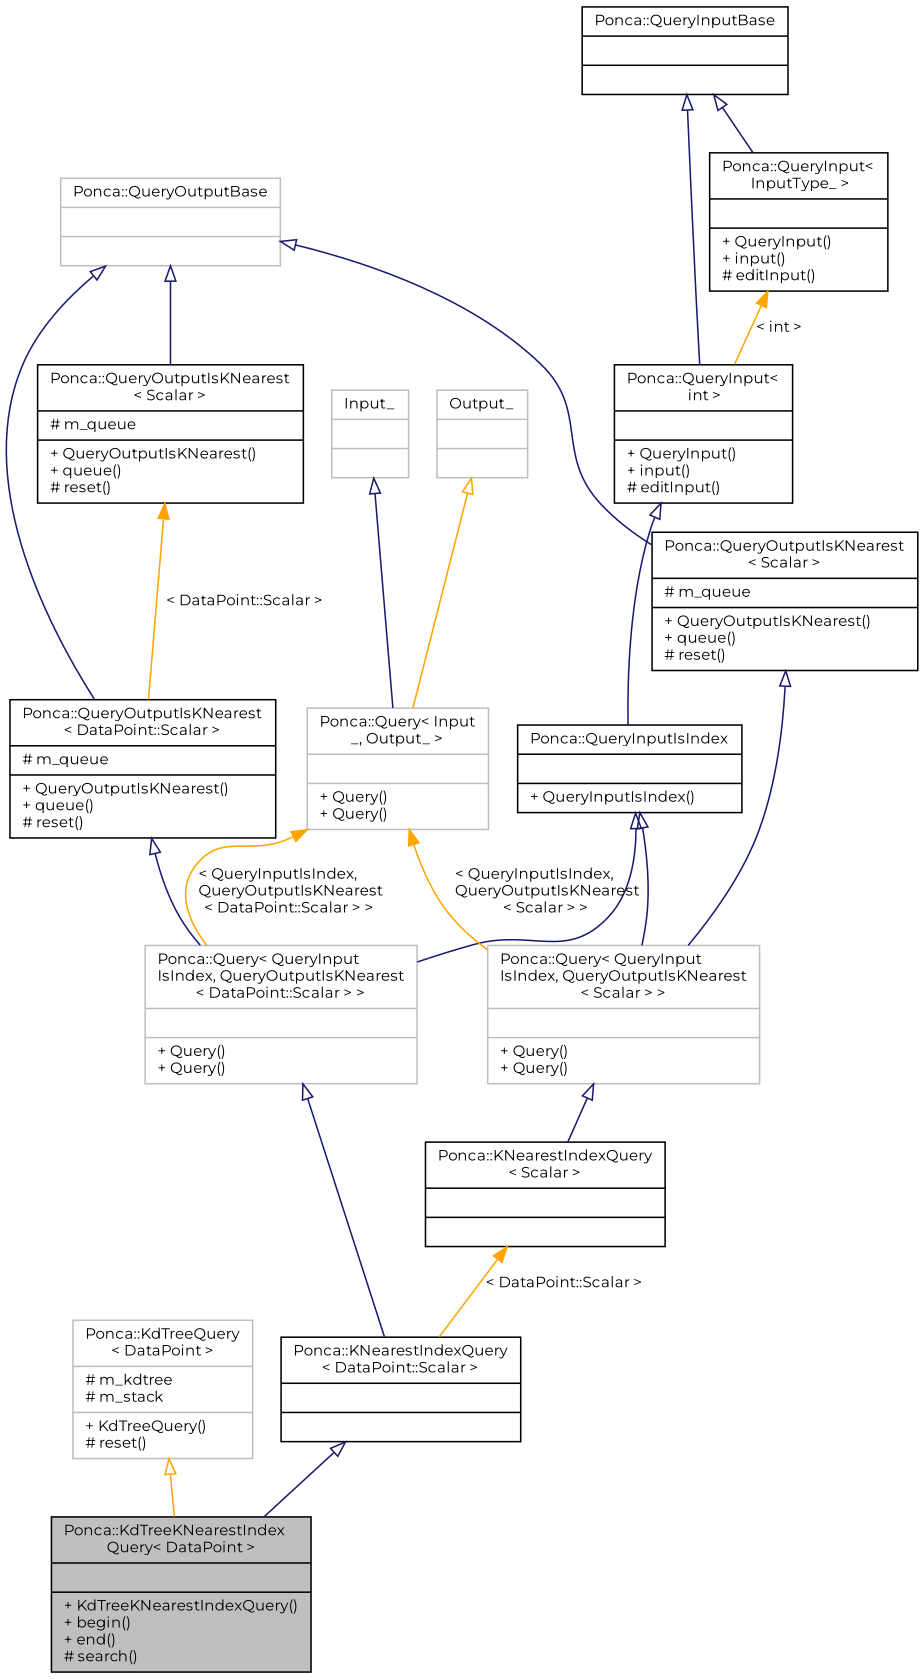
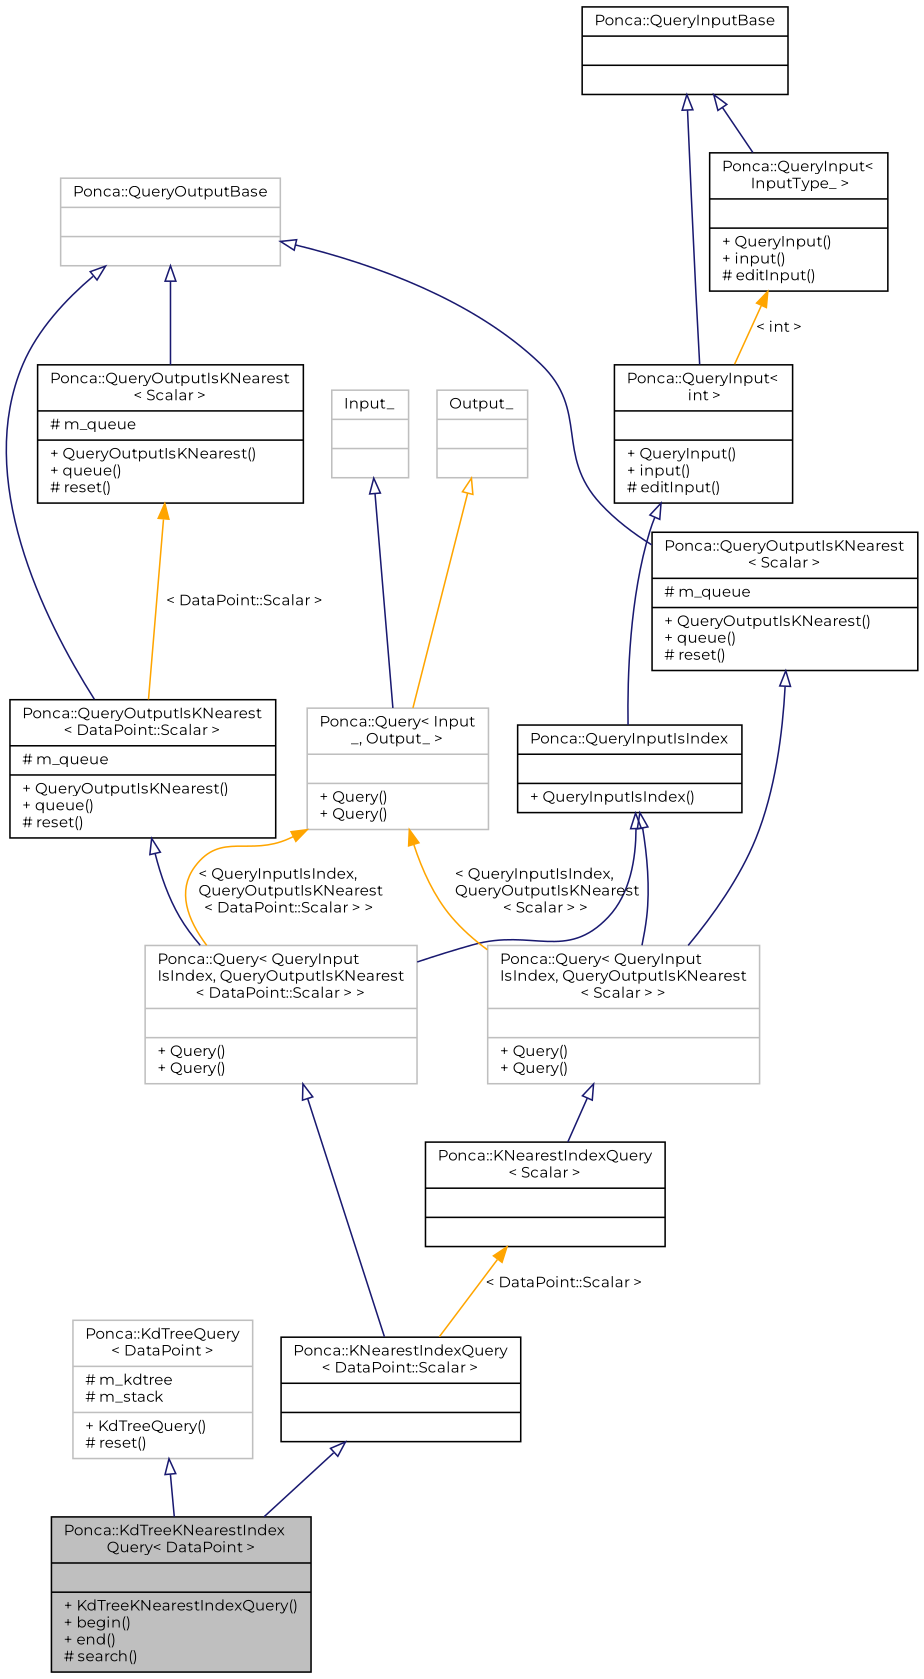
(172, 1495) -> (172, 1495)
